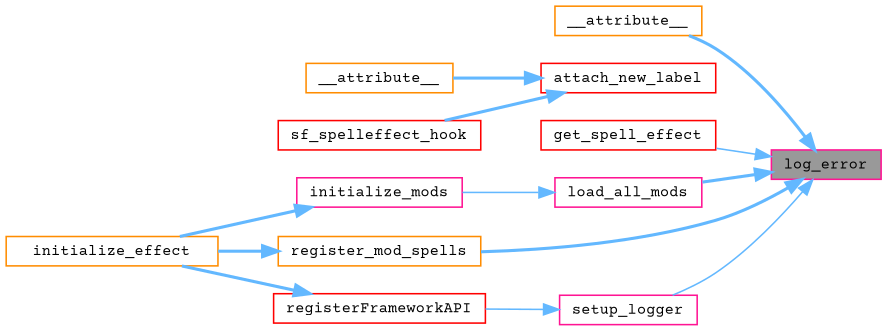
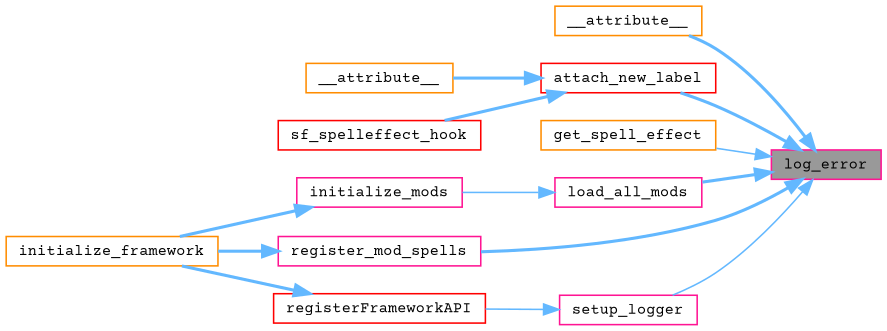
none -> (735, 114)
(628, 135) -> (628, 135)
(112, 251) -> (112, 251)
(380, 251) -> (380, 251)
